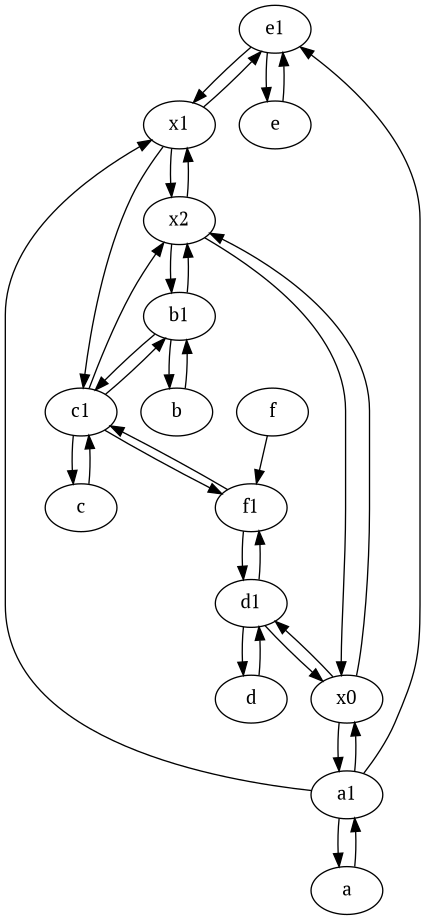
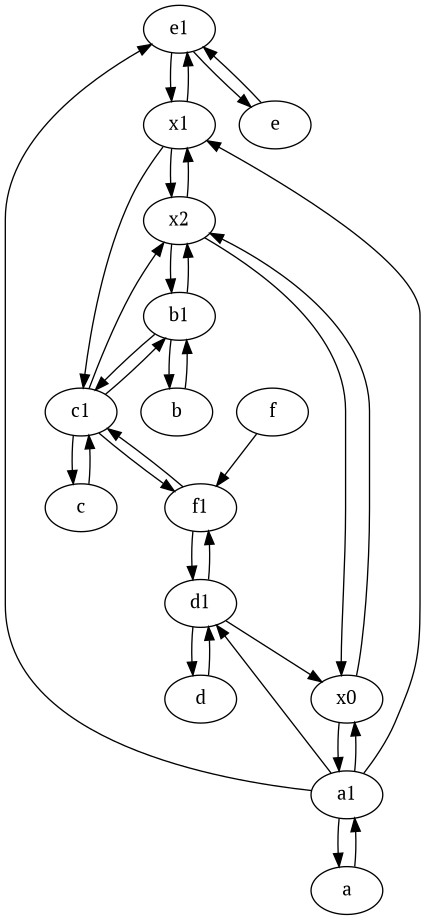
(310, 653) -> (278, 704)
